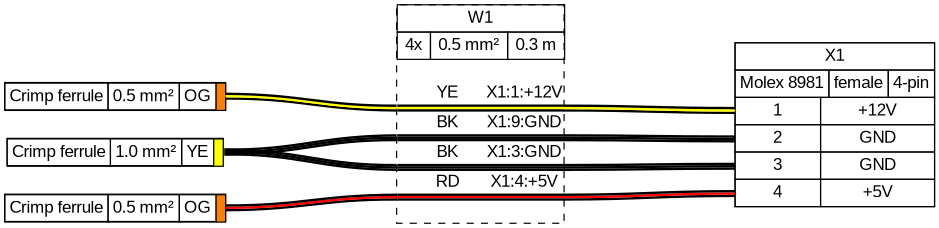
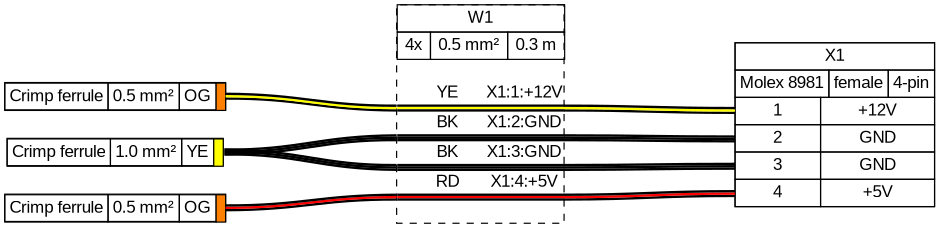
(524, 122) -> (524, 122)
